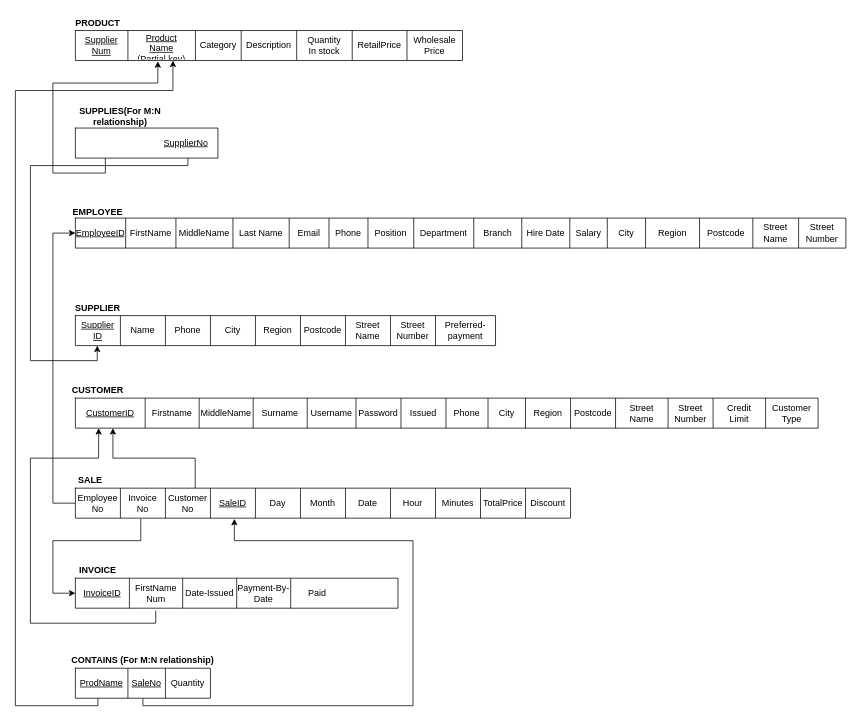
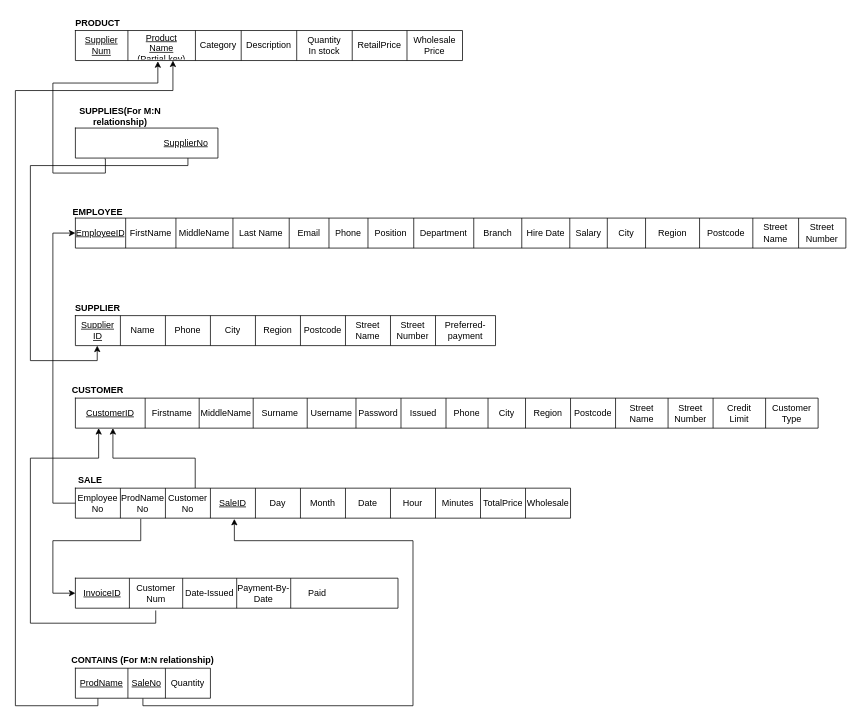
(143, 503) -> (143, 503)
(548, 503) -> (548, 503)
(98, 570) -> none
(156, 593) -> (156, 593)
